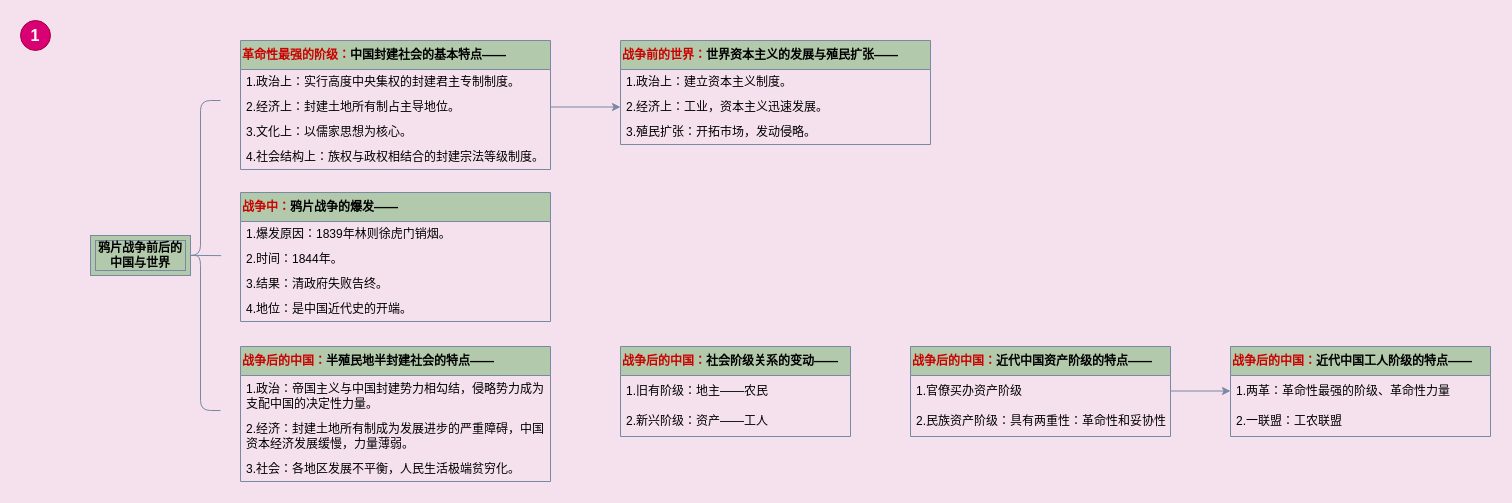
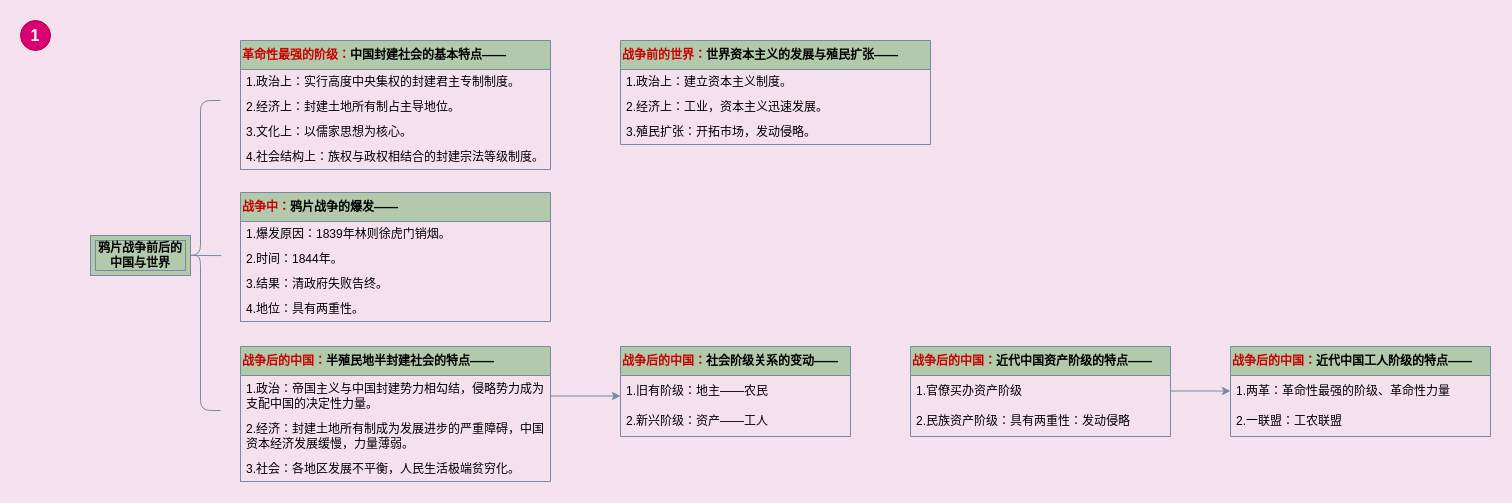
(583, 107) -> none
(330, 310) -> (306, 310)
none -> (583, 396)
(1042, 422) -> (1024, 422)
